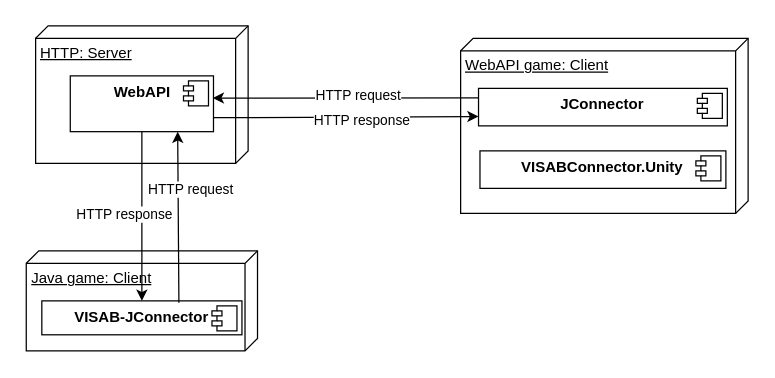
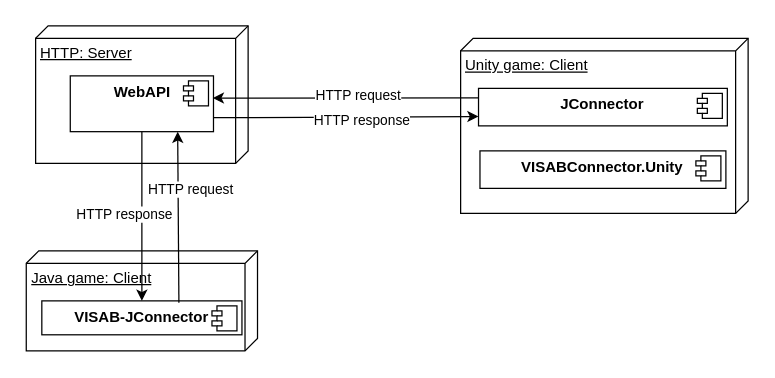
(536, 66) -> (530, 66)
